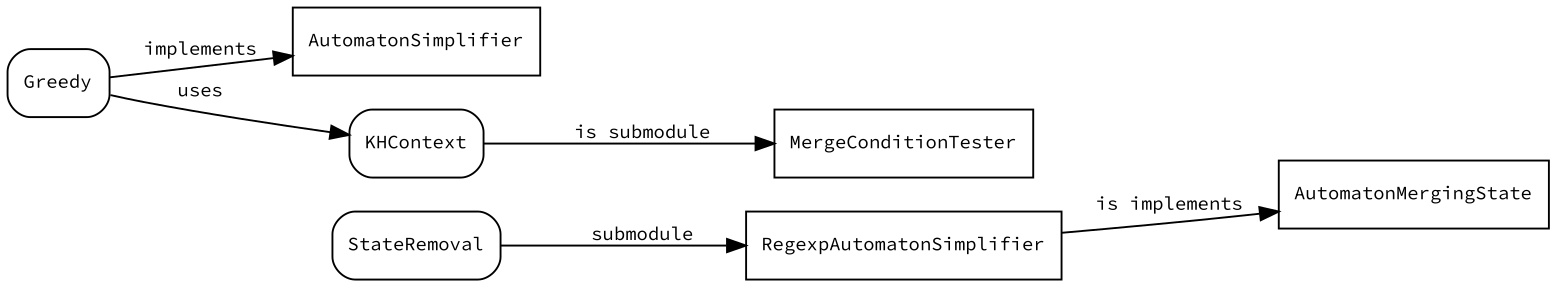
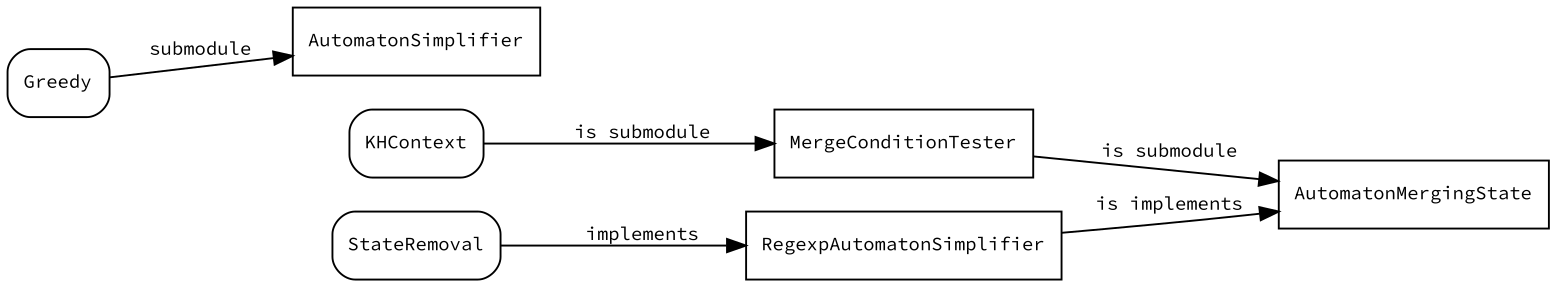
(201, 50) -> (201, 50)
(220, 115) -> none
none -> (1146, 168)
(643, 235) -> (643, 235)
